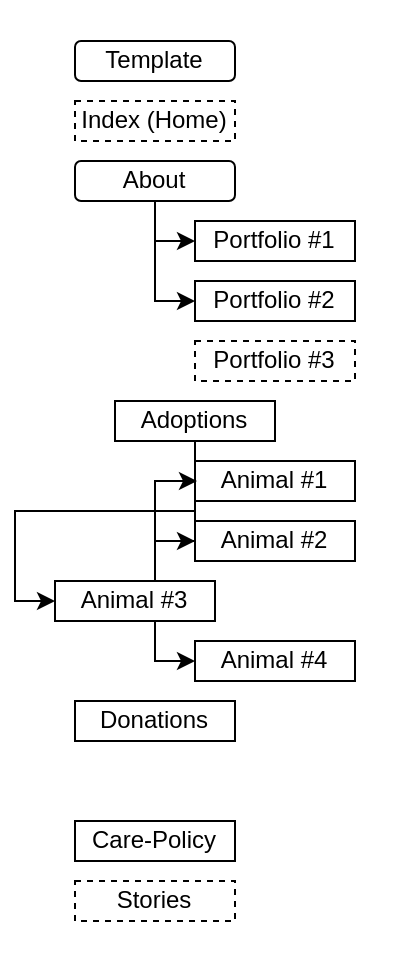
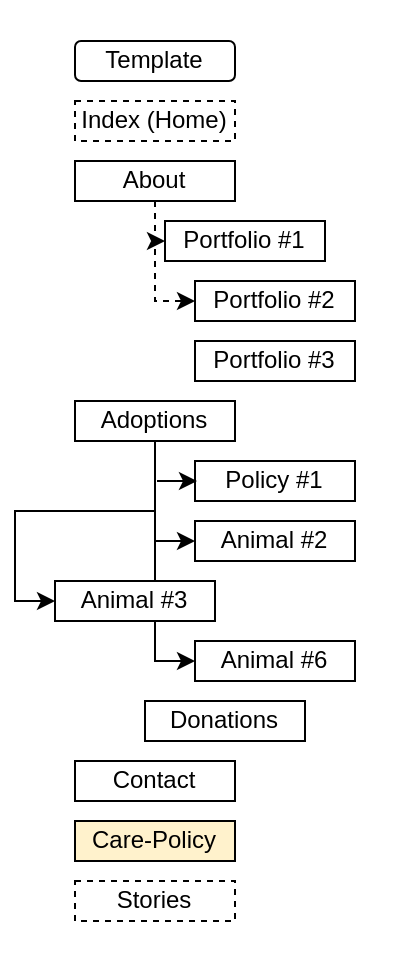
(155, 181) -> (155, 181)
(275, 241) -> (245, 241)
(155, 283) -> (155, 283)
(275, 361) -> (275, 361)
(195, 421) -> (155, 421)
(275, 481) -> (275, 481)
(275, 661) -> (275, 661)
(155, 721) -> (225, 721)
none -> (155, 781)
(155, 841) -> (155, 841)
